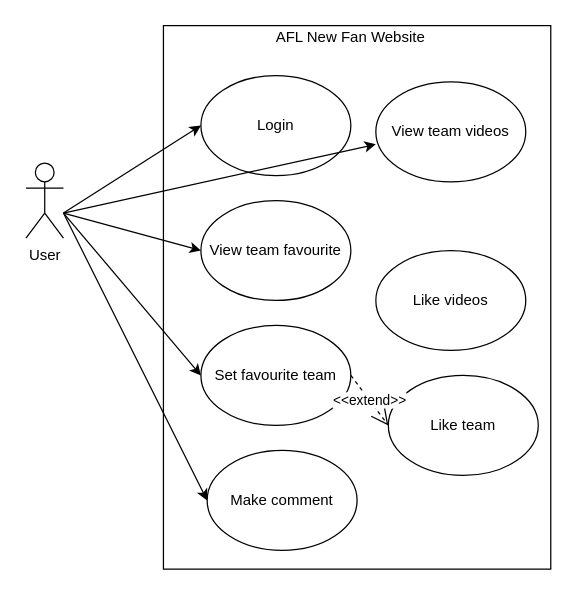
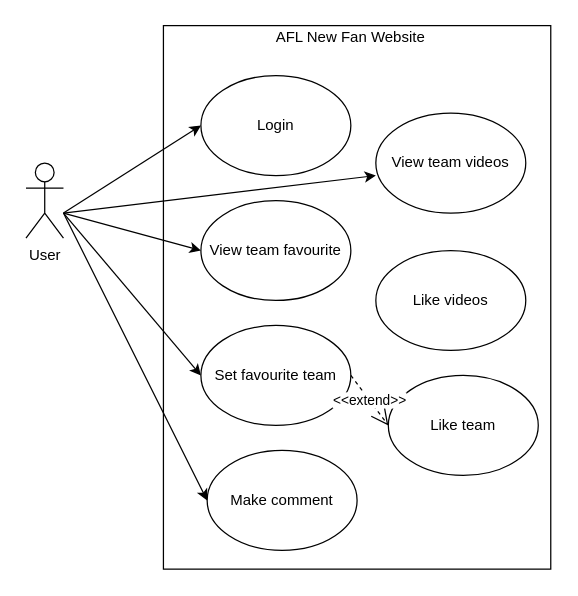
(451, 132) -> (451, 163)
